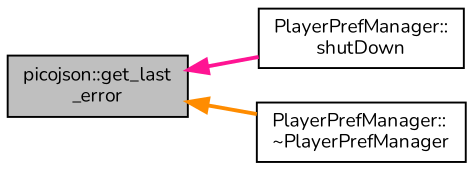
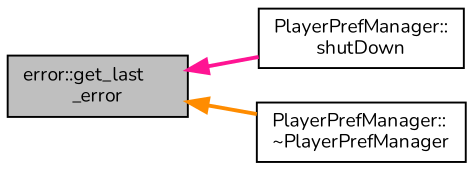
(98, 86) -> (98, 86)
